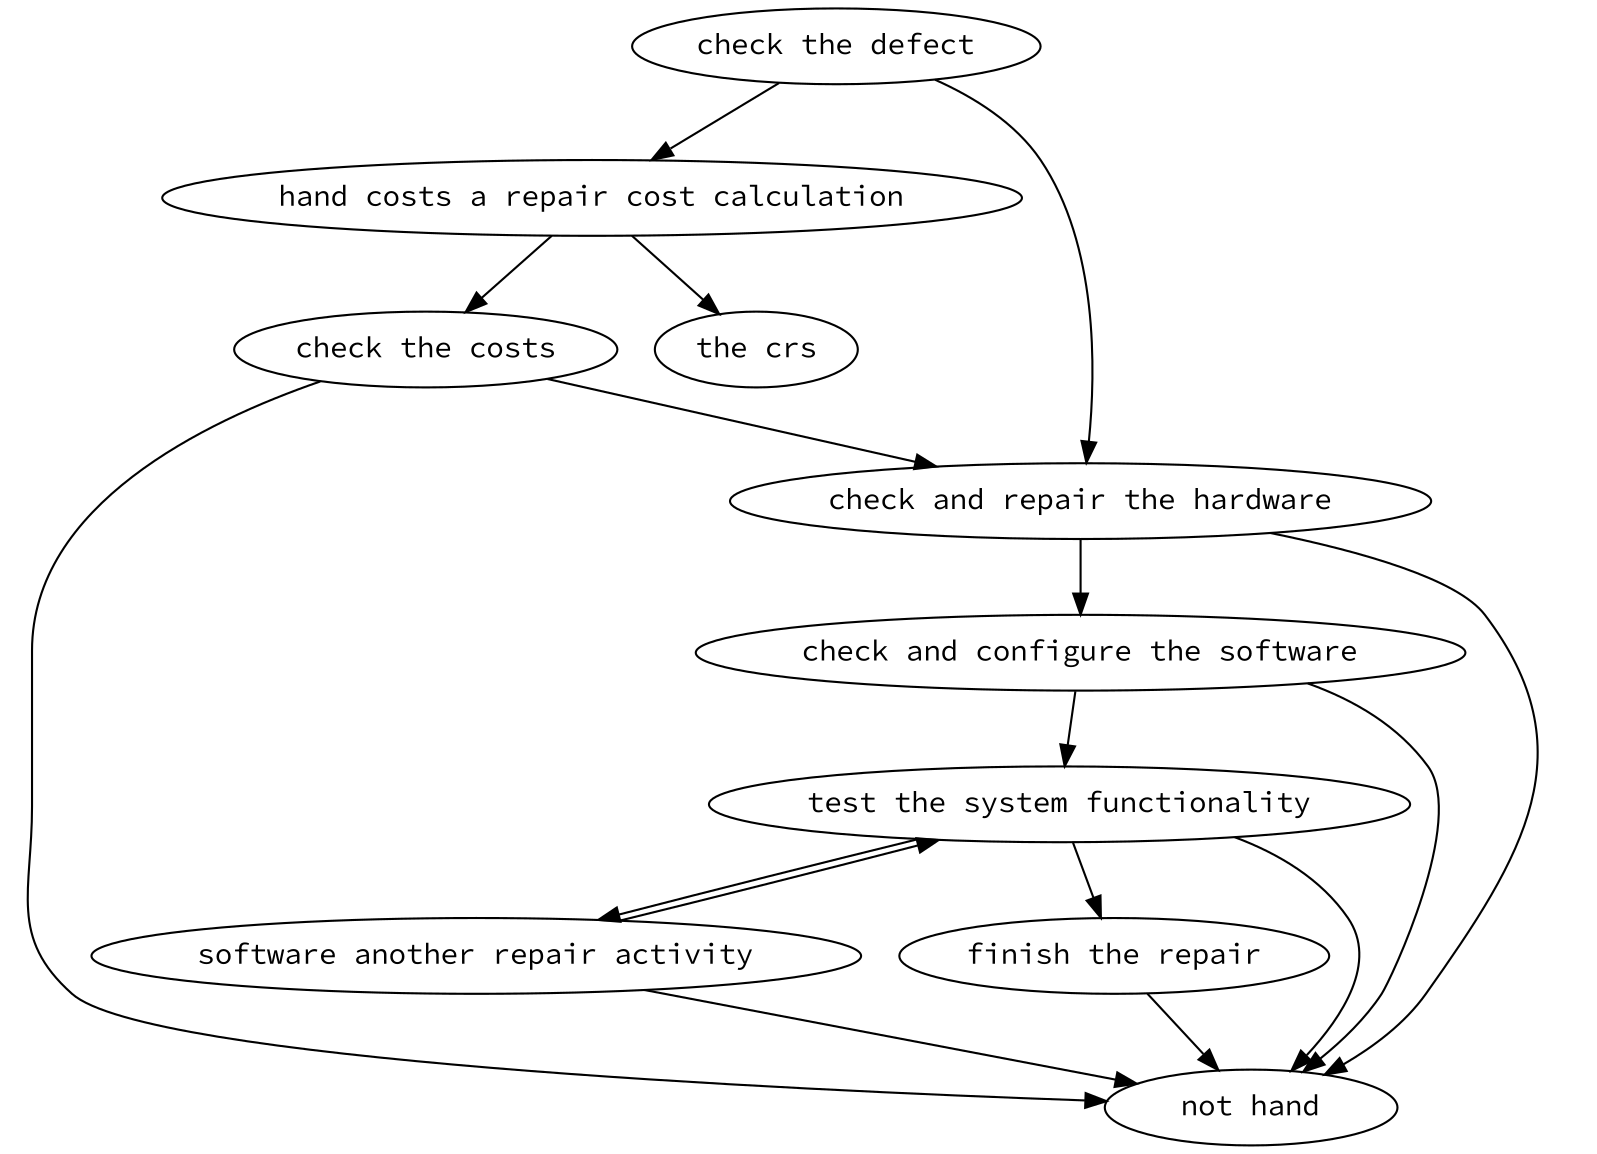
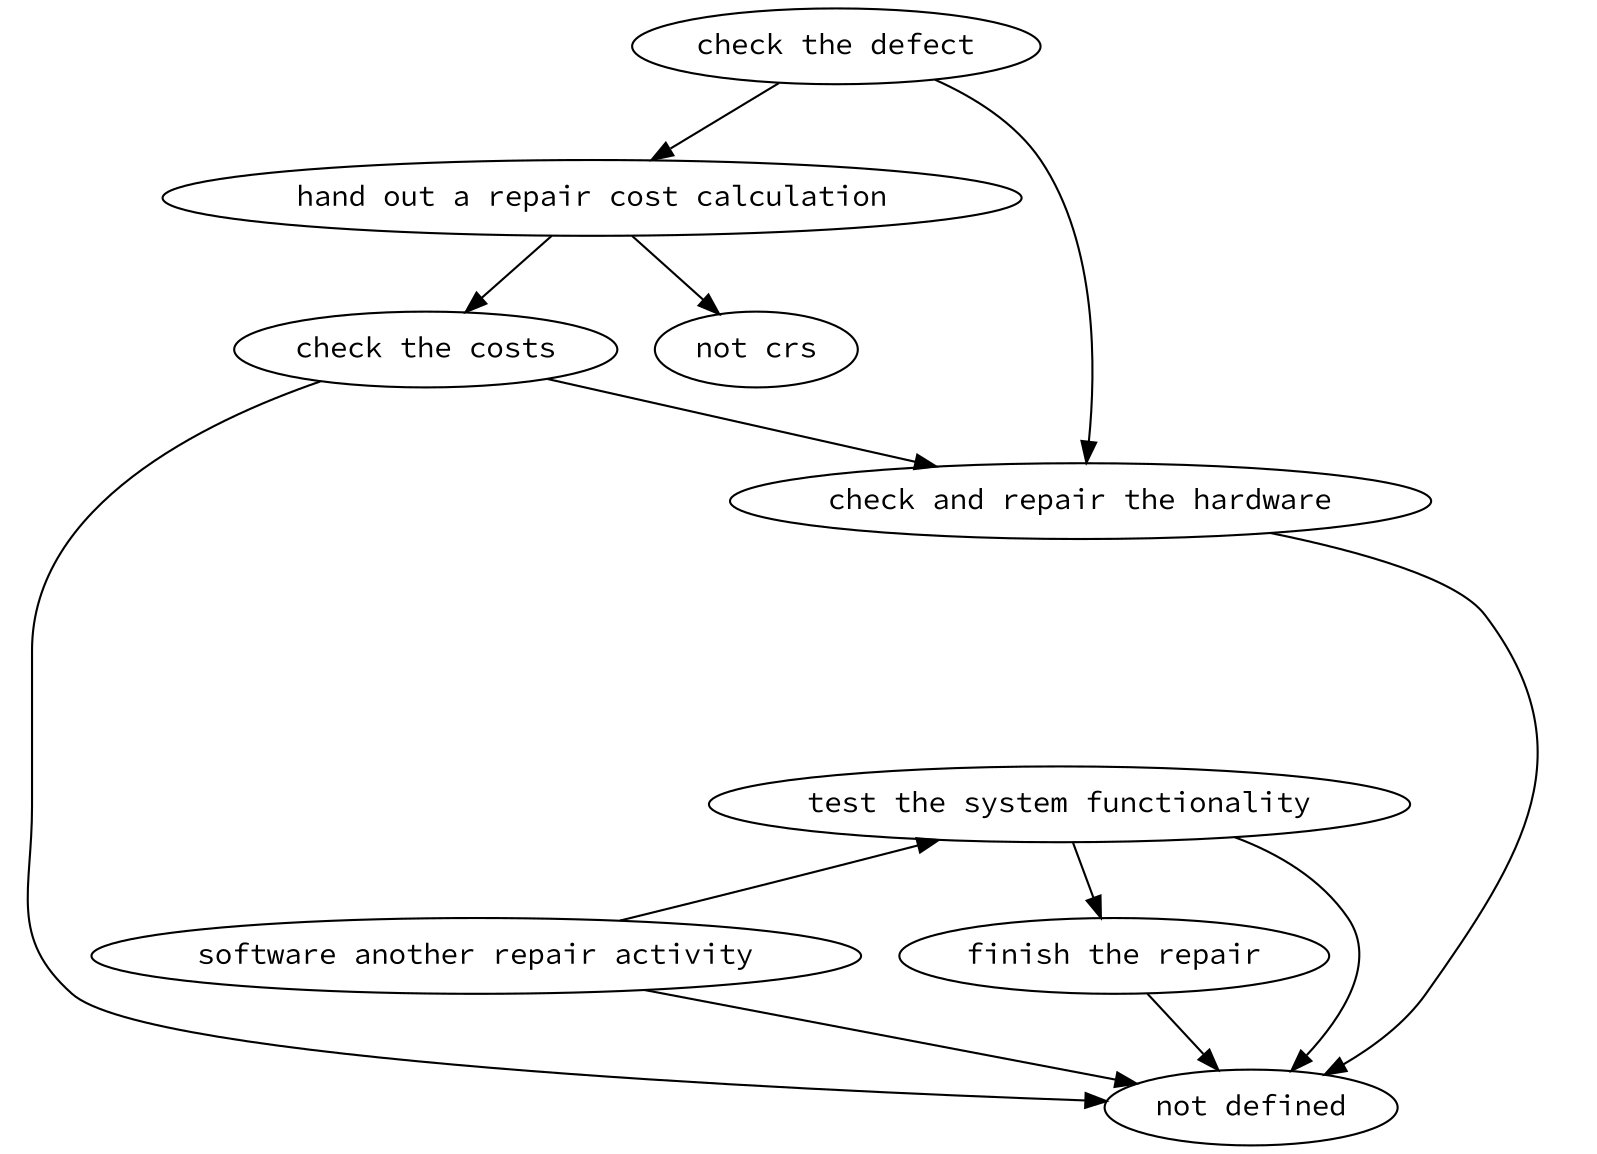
(592, 198) -> (592, 198)
(756, 350) -> (756, 350)
(1081, 653) -> none
(768, 876) -> none
(1251, 1108) -> (1251, 1108)
